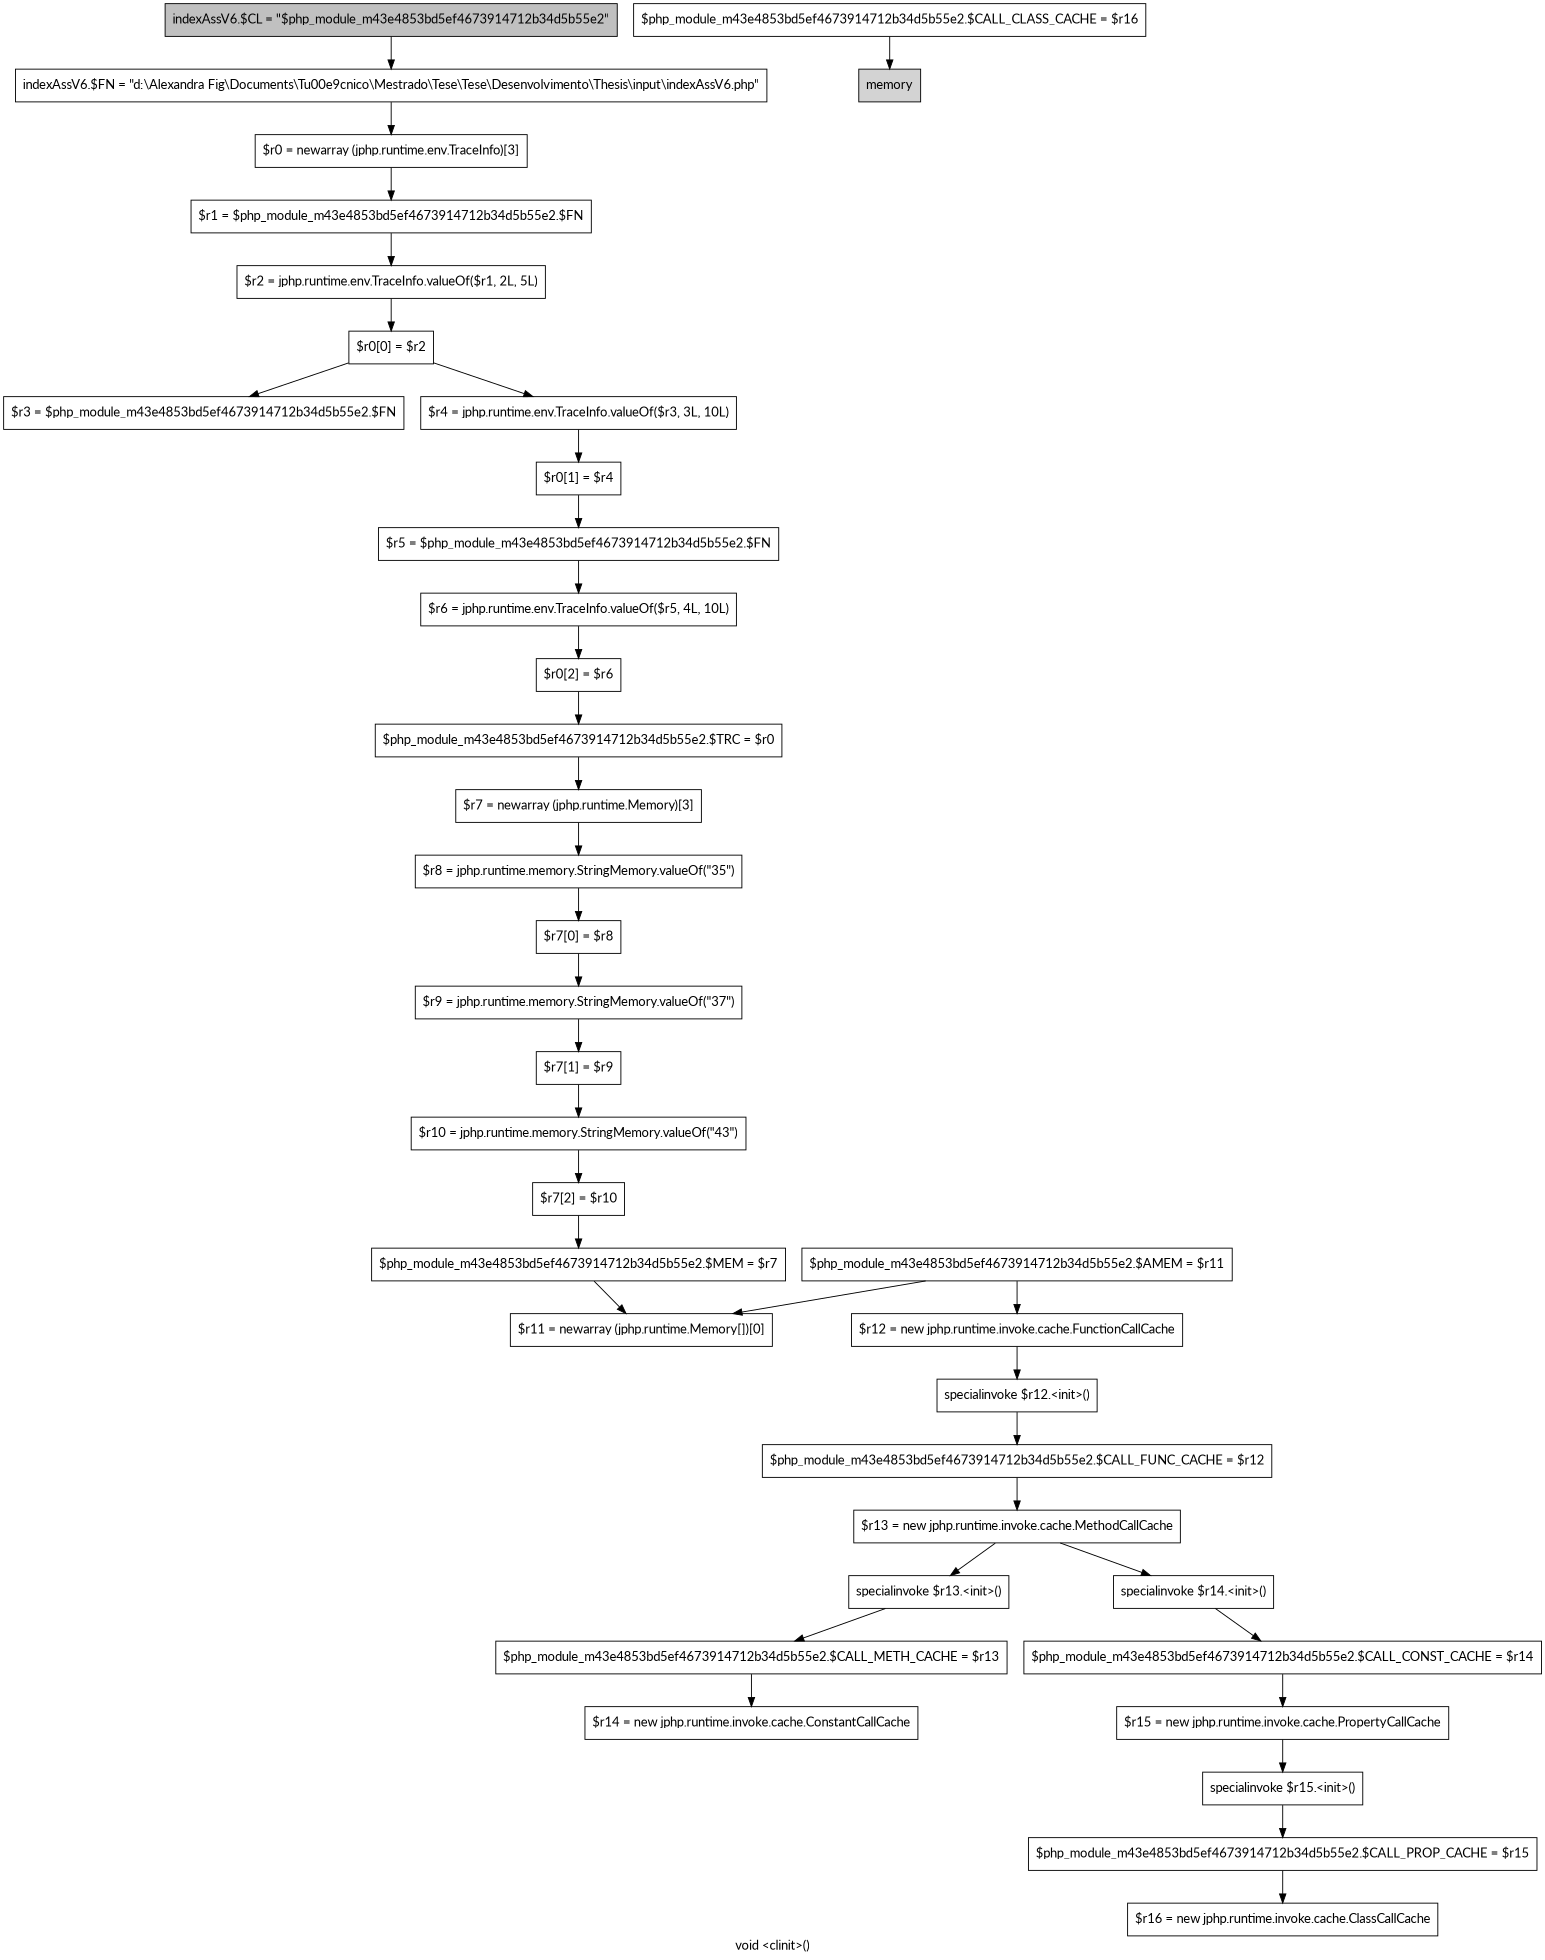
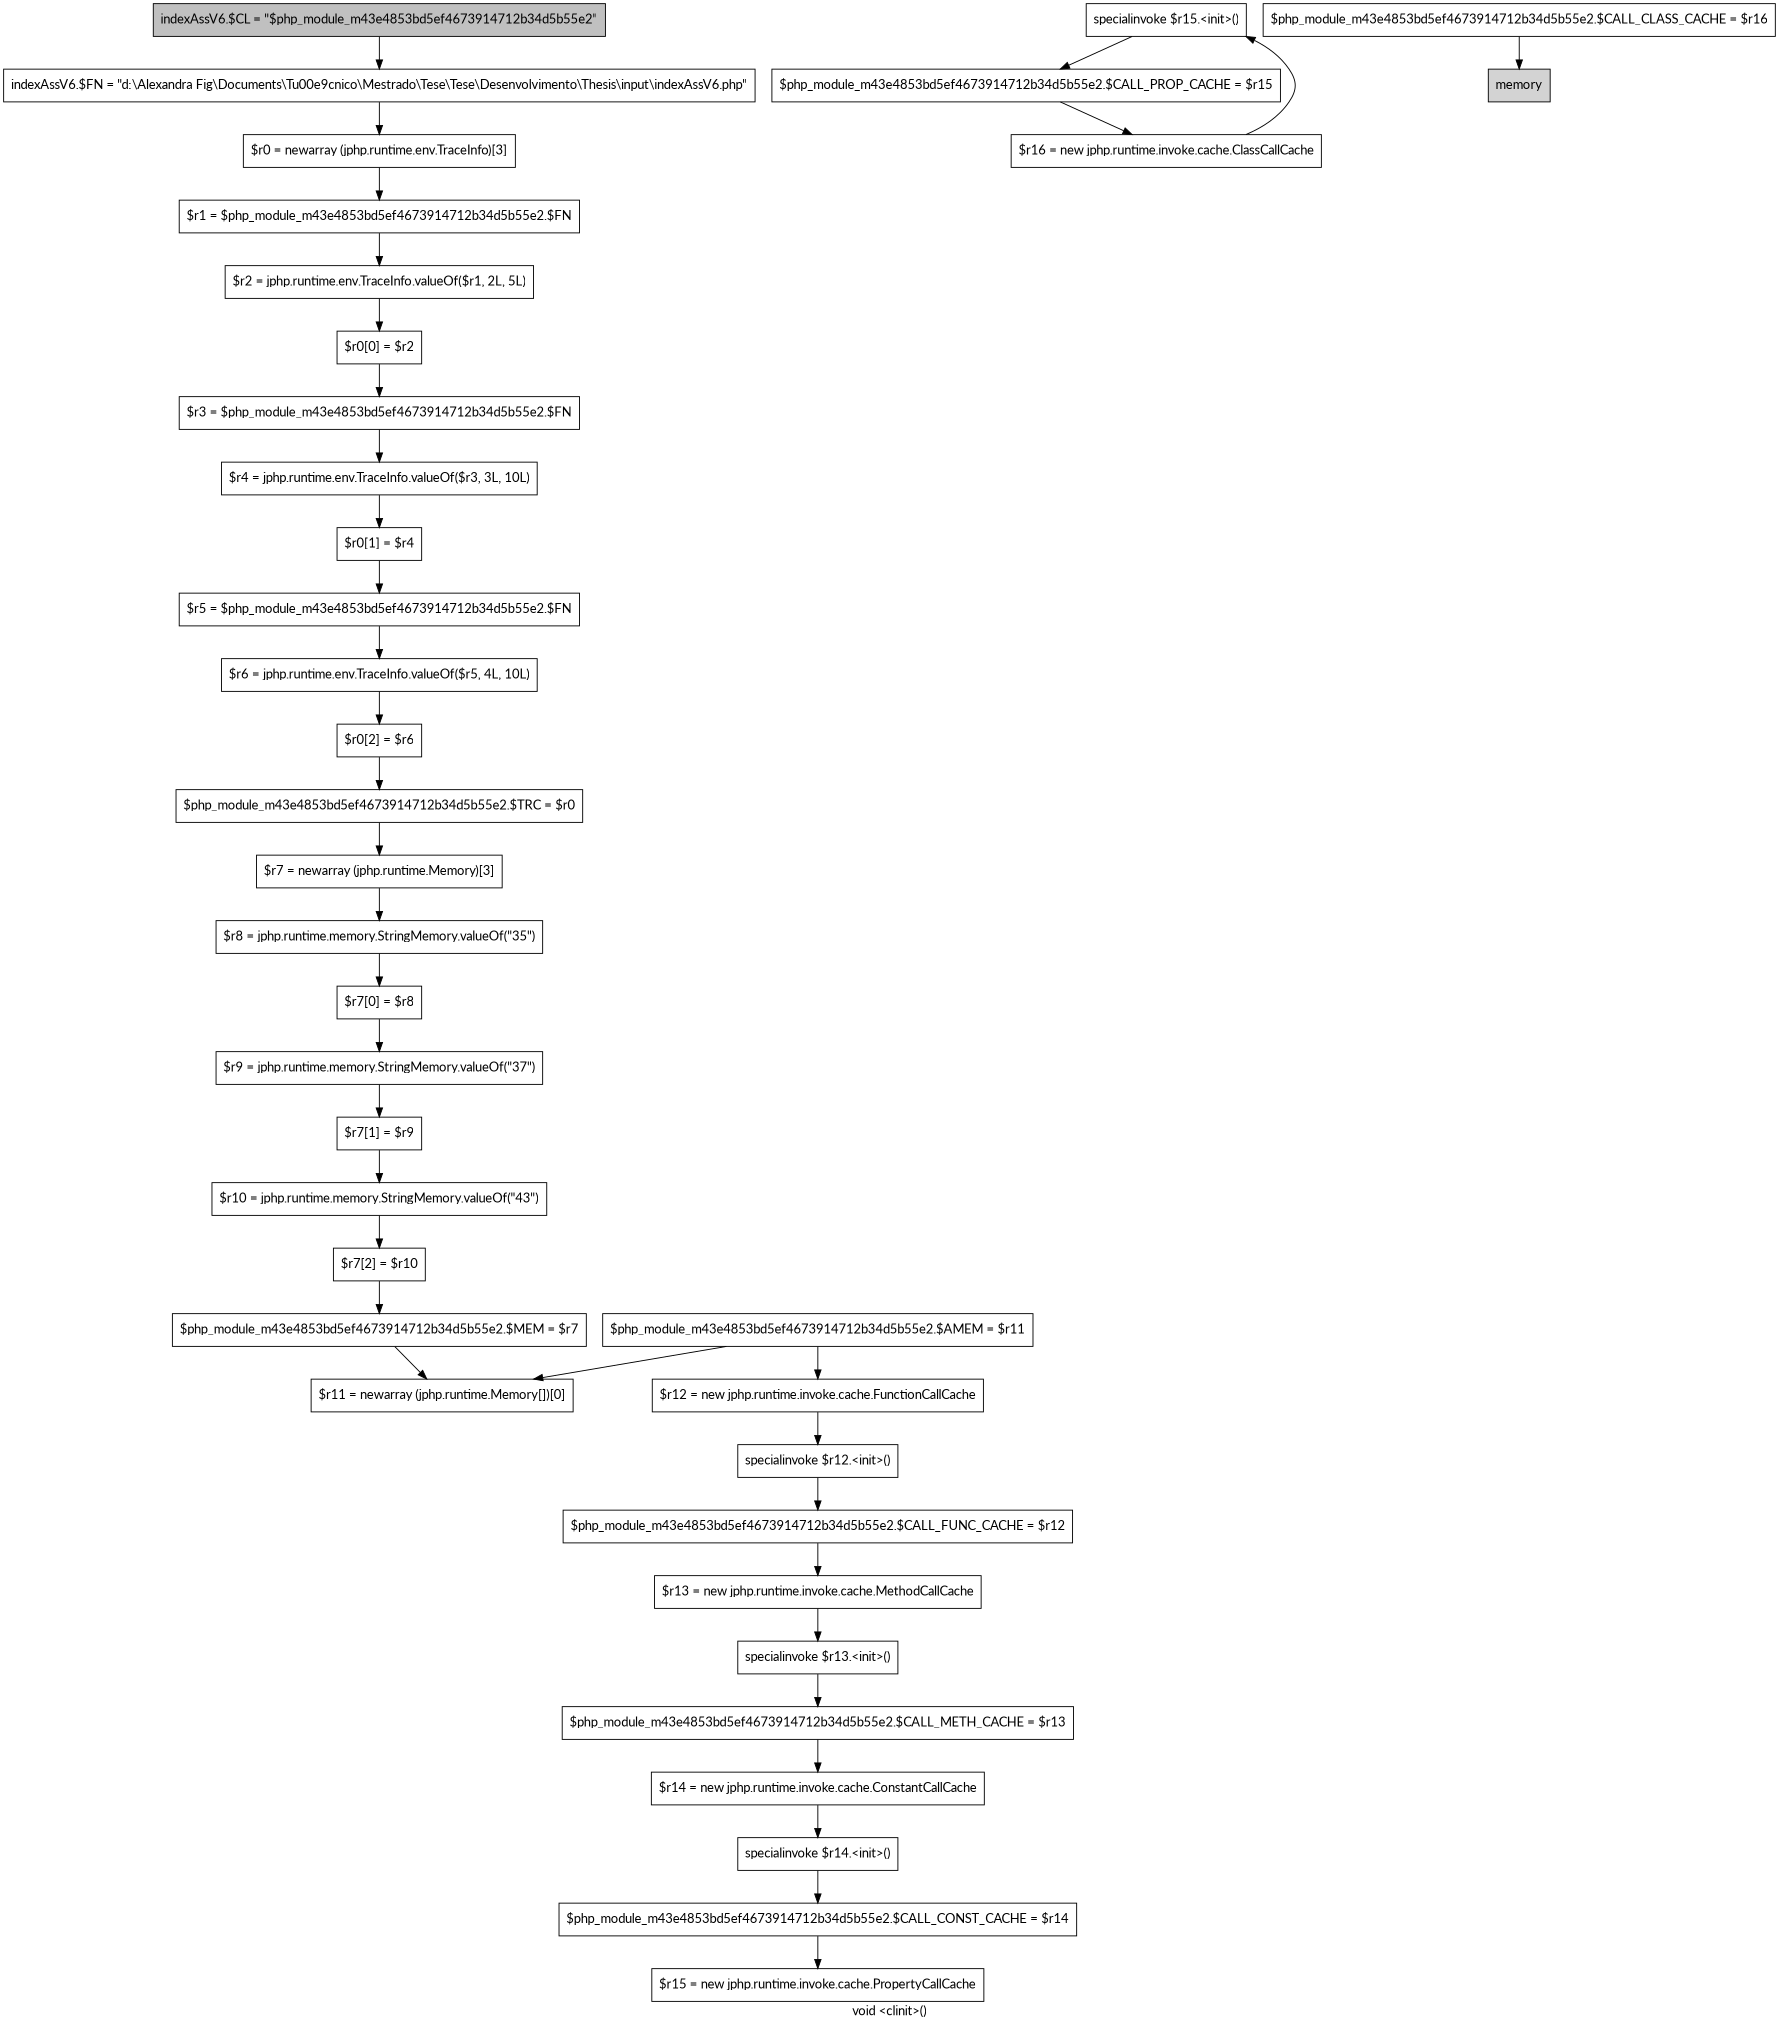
(479, 378) -> (379, 441)
(1101, 1558) -> (818, 1817)
(1283, 1751) -> (1295, 90)
